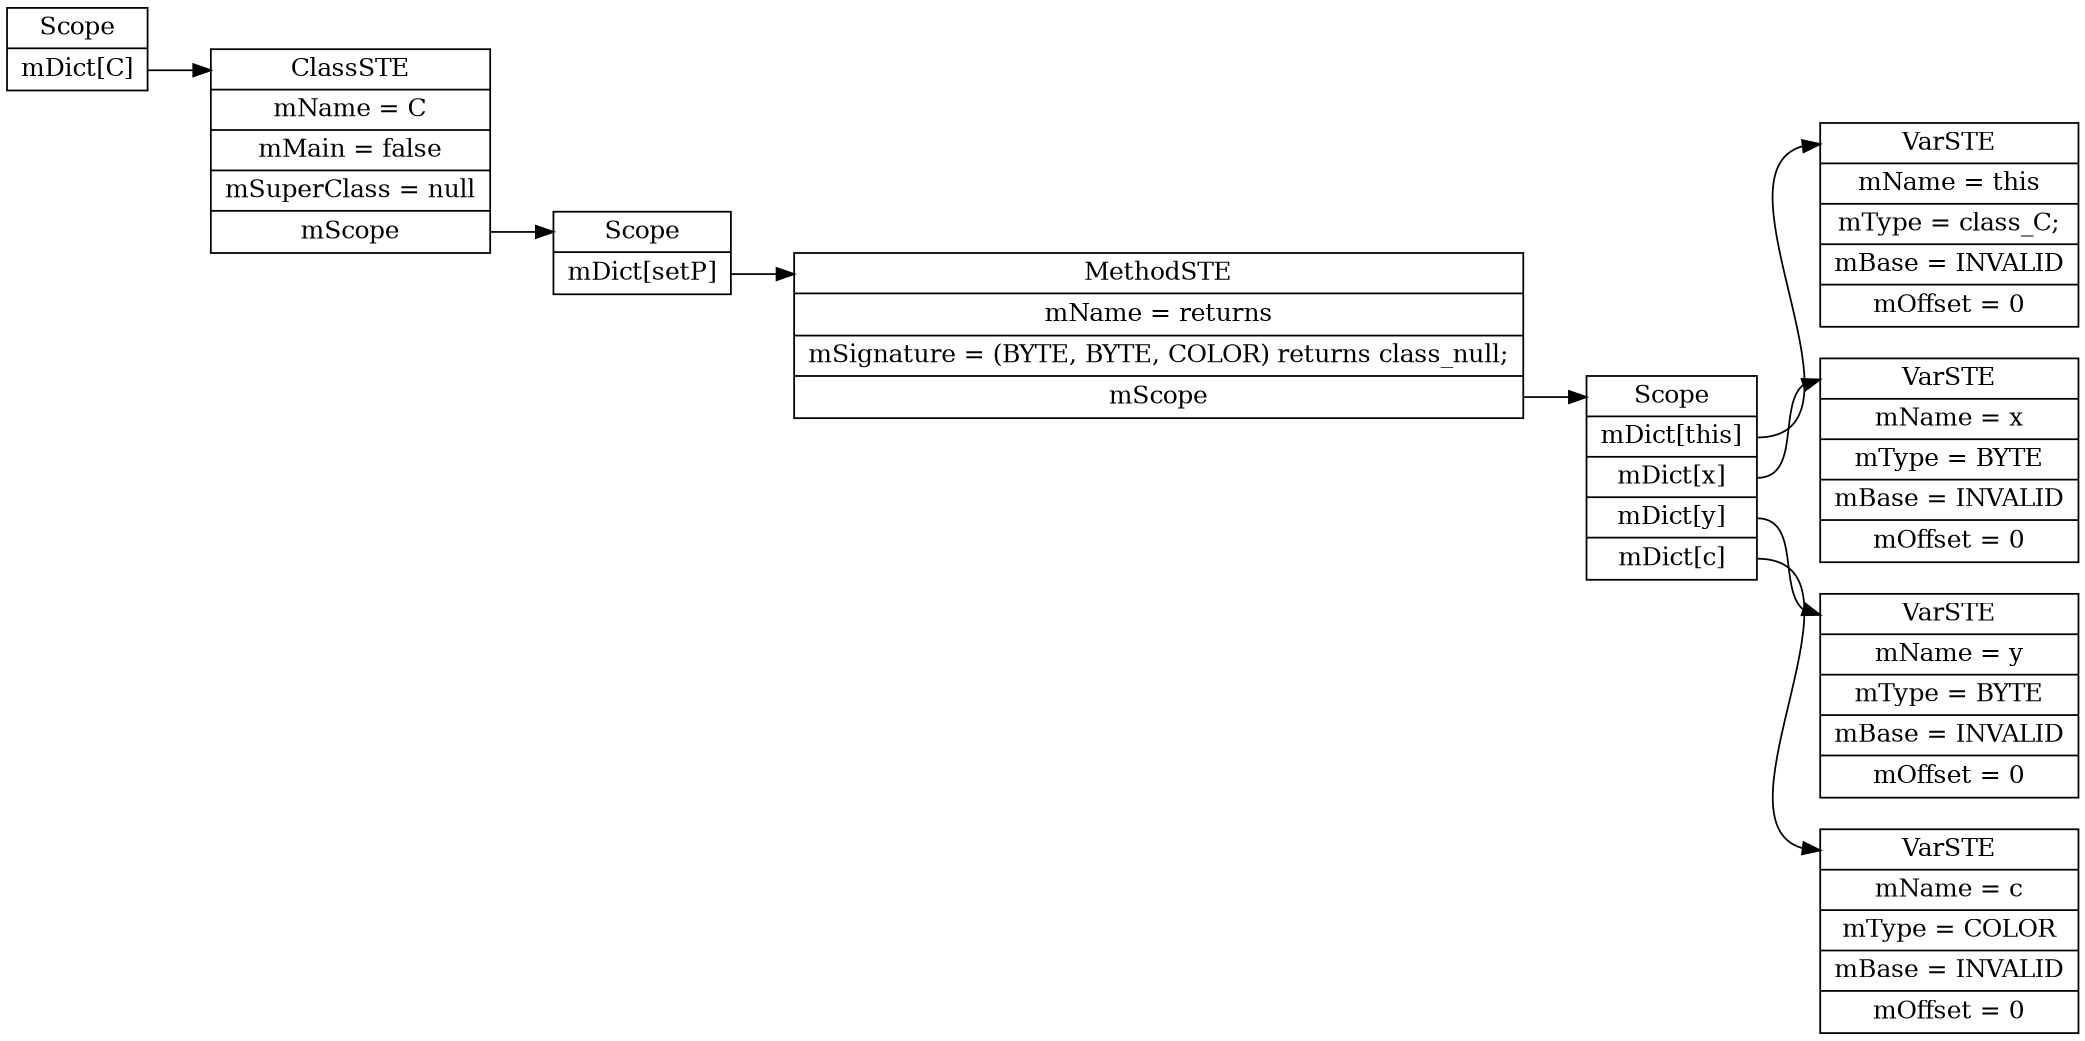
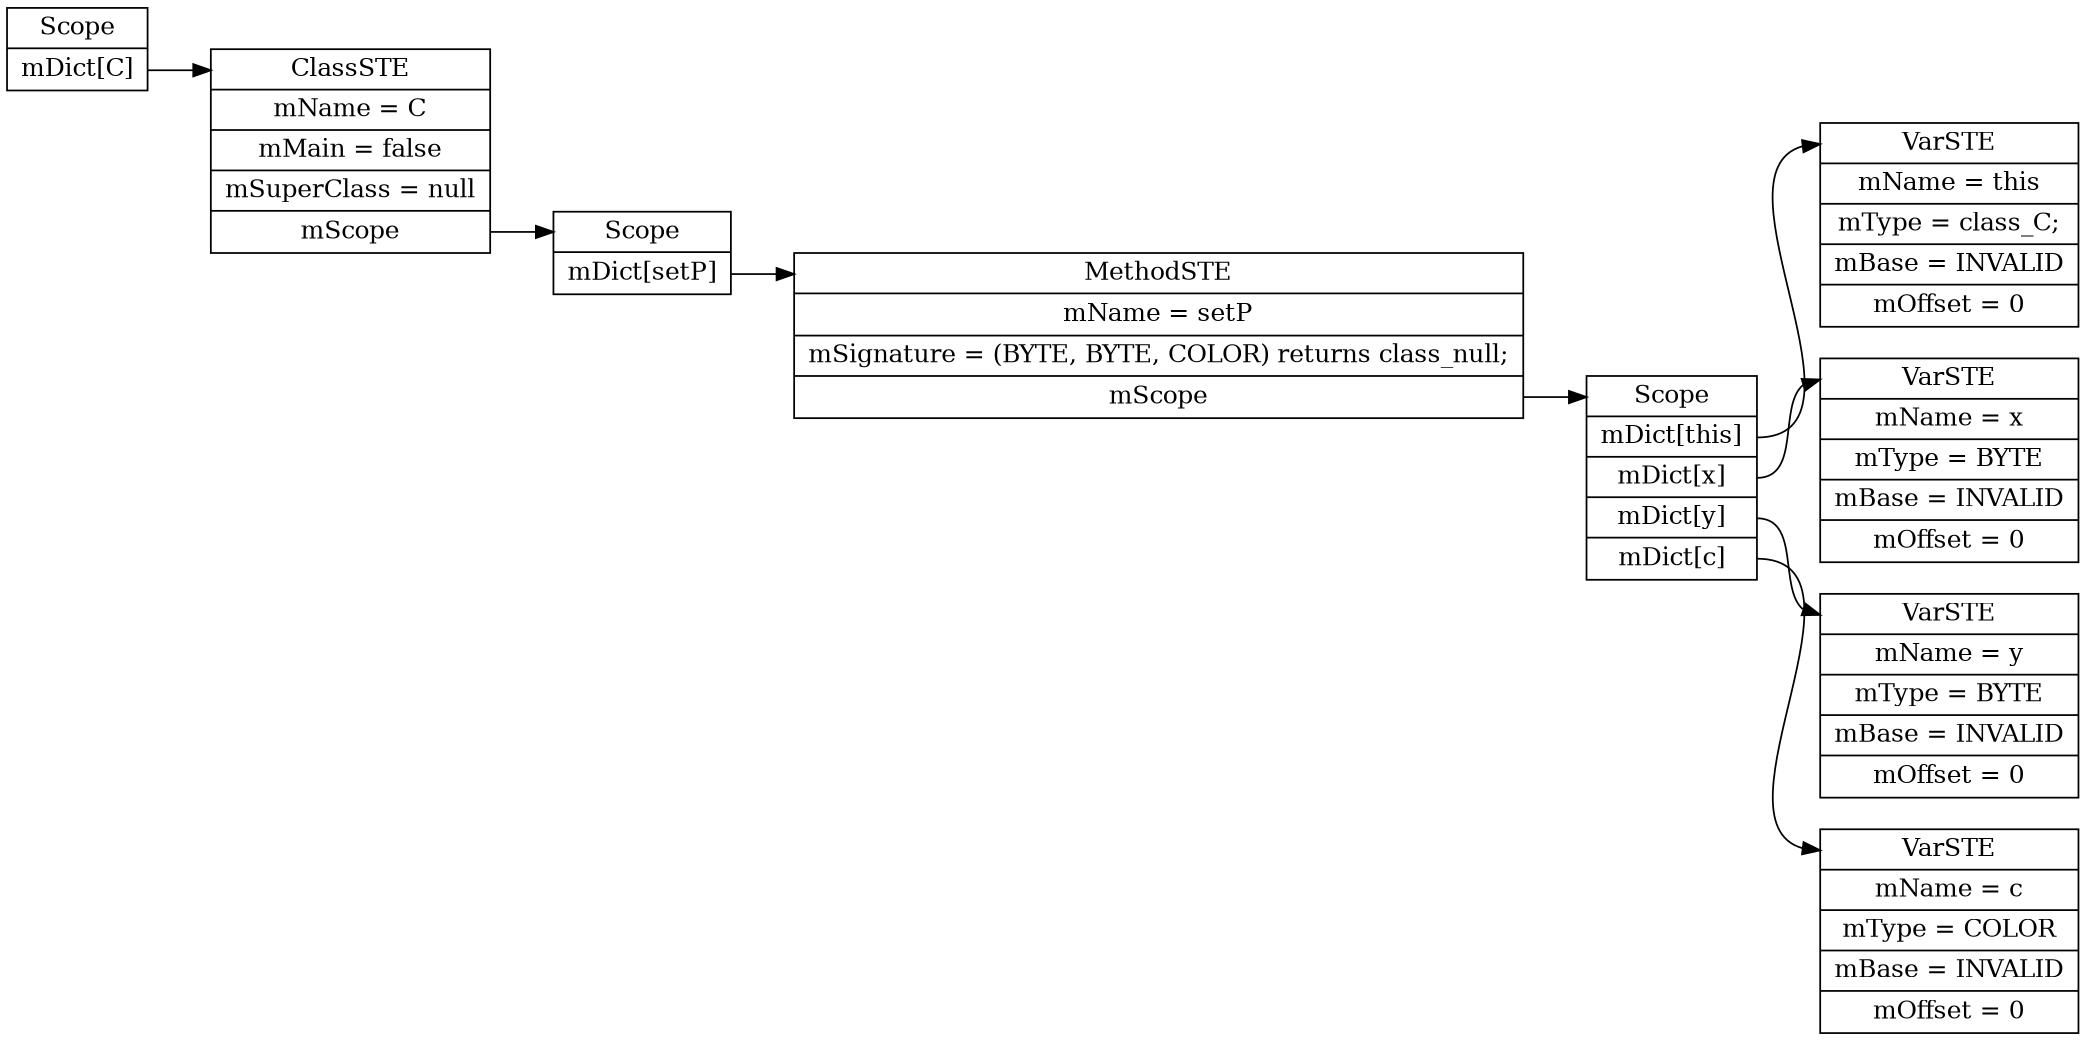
(1159, 314) -> (1159, 314)
